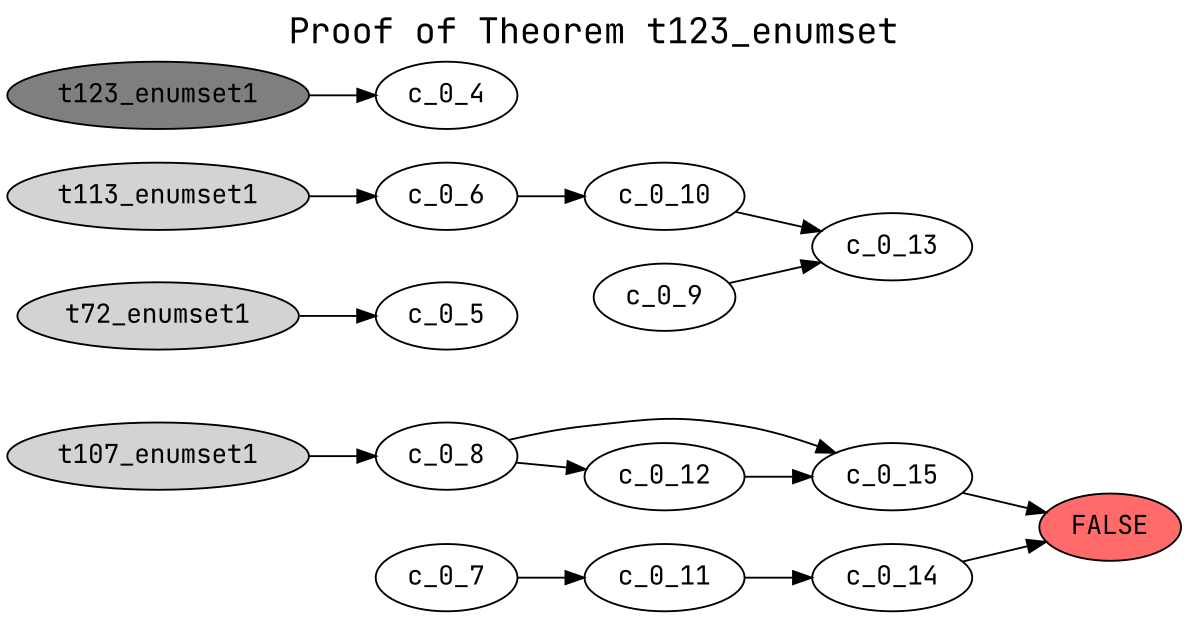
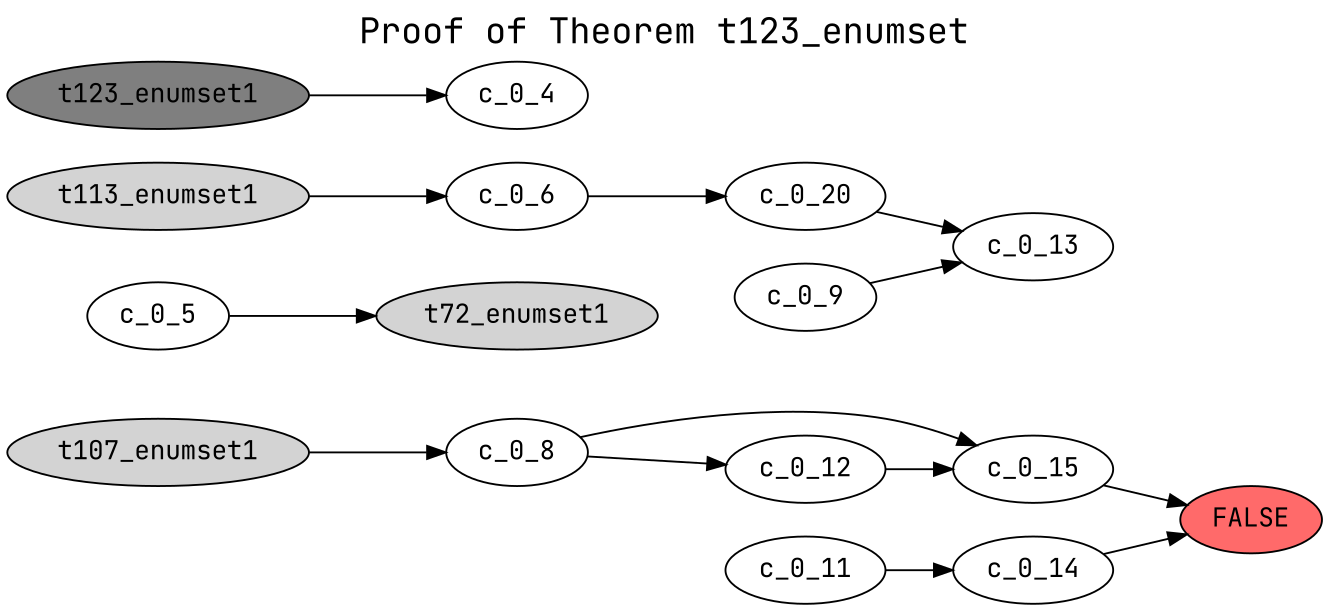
(665, 196) -> (805, 196)
(328, 316) -> (293, 316)
(447, 578) -> none
